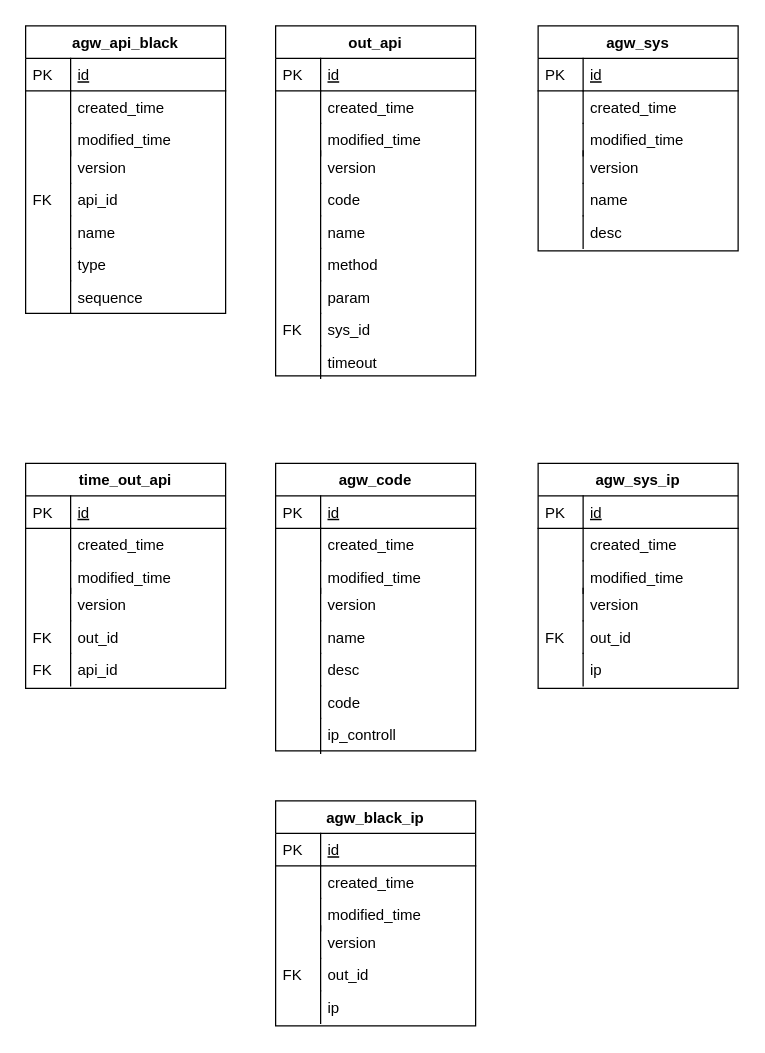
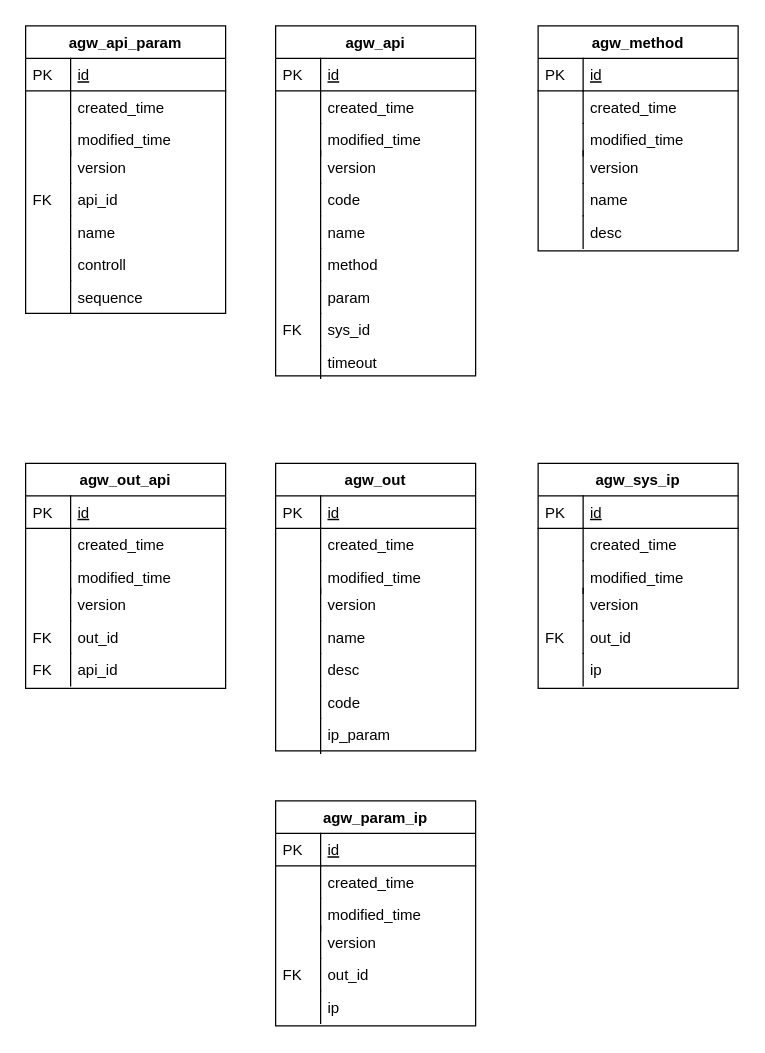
(125, 43) -> (125, 43)
(375, 43) -> (375, 43)
(638, 43) -> (638, 43)
(94, 265) -> (107, 265)
(125, 480) -> (125, 480)
(375, 480) -> (375, 480)
(368, 735) -> (359, 735)
(375, 818) -> (375, 818)
